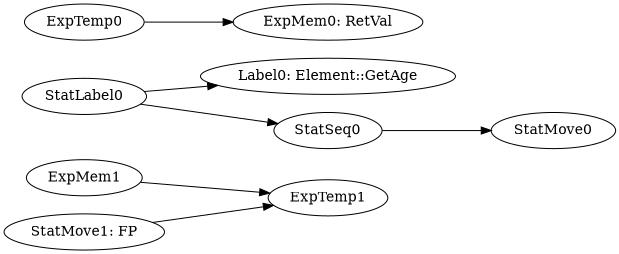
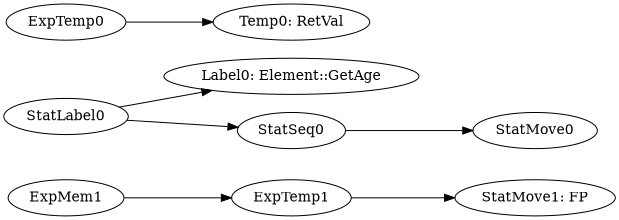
(328, 22) -> (291, 22)
(208, 215) -> (398, 198)
